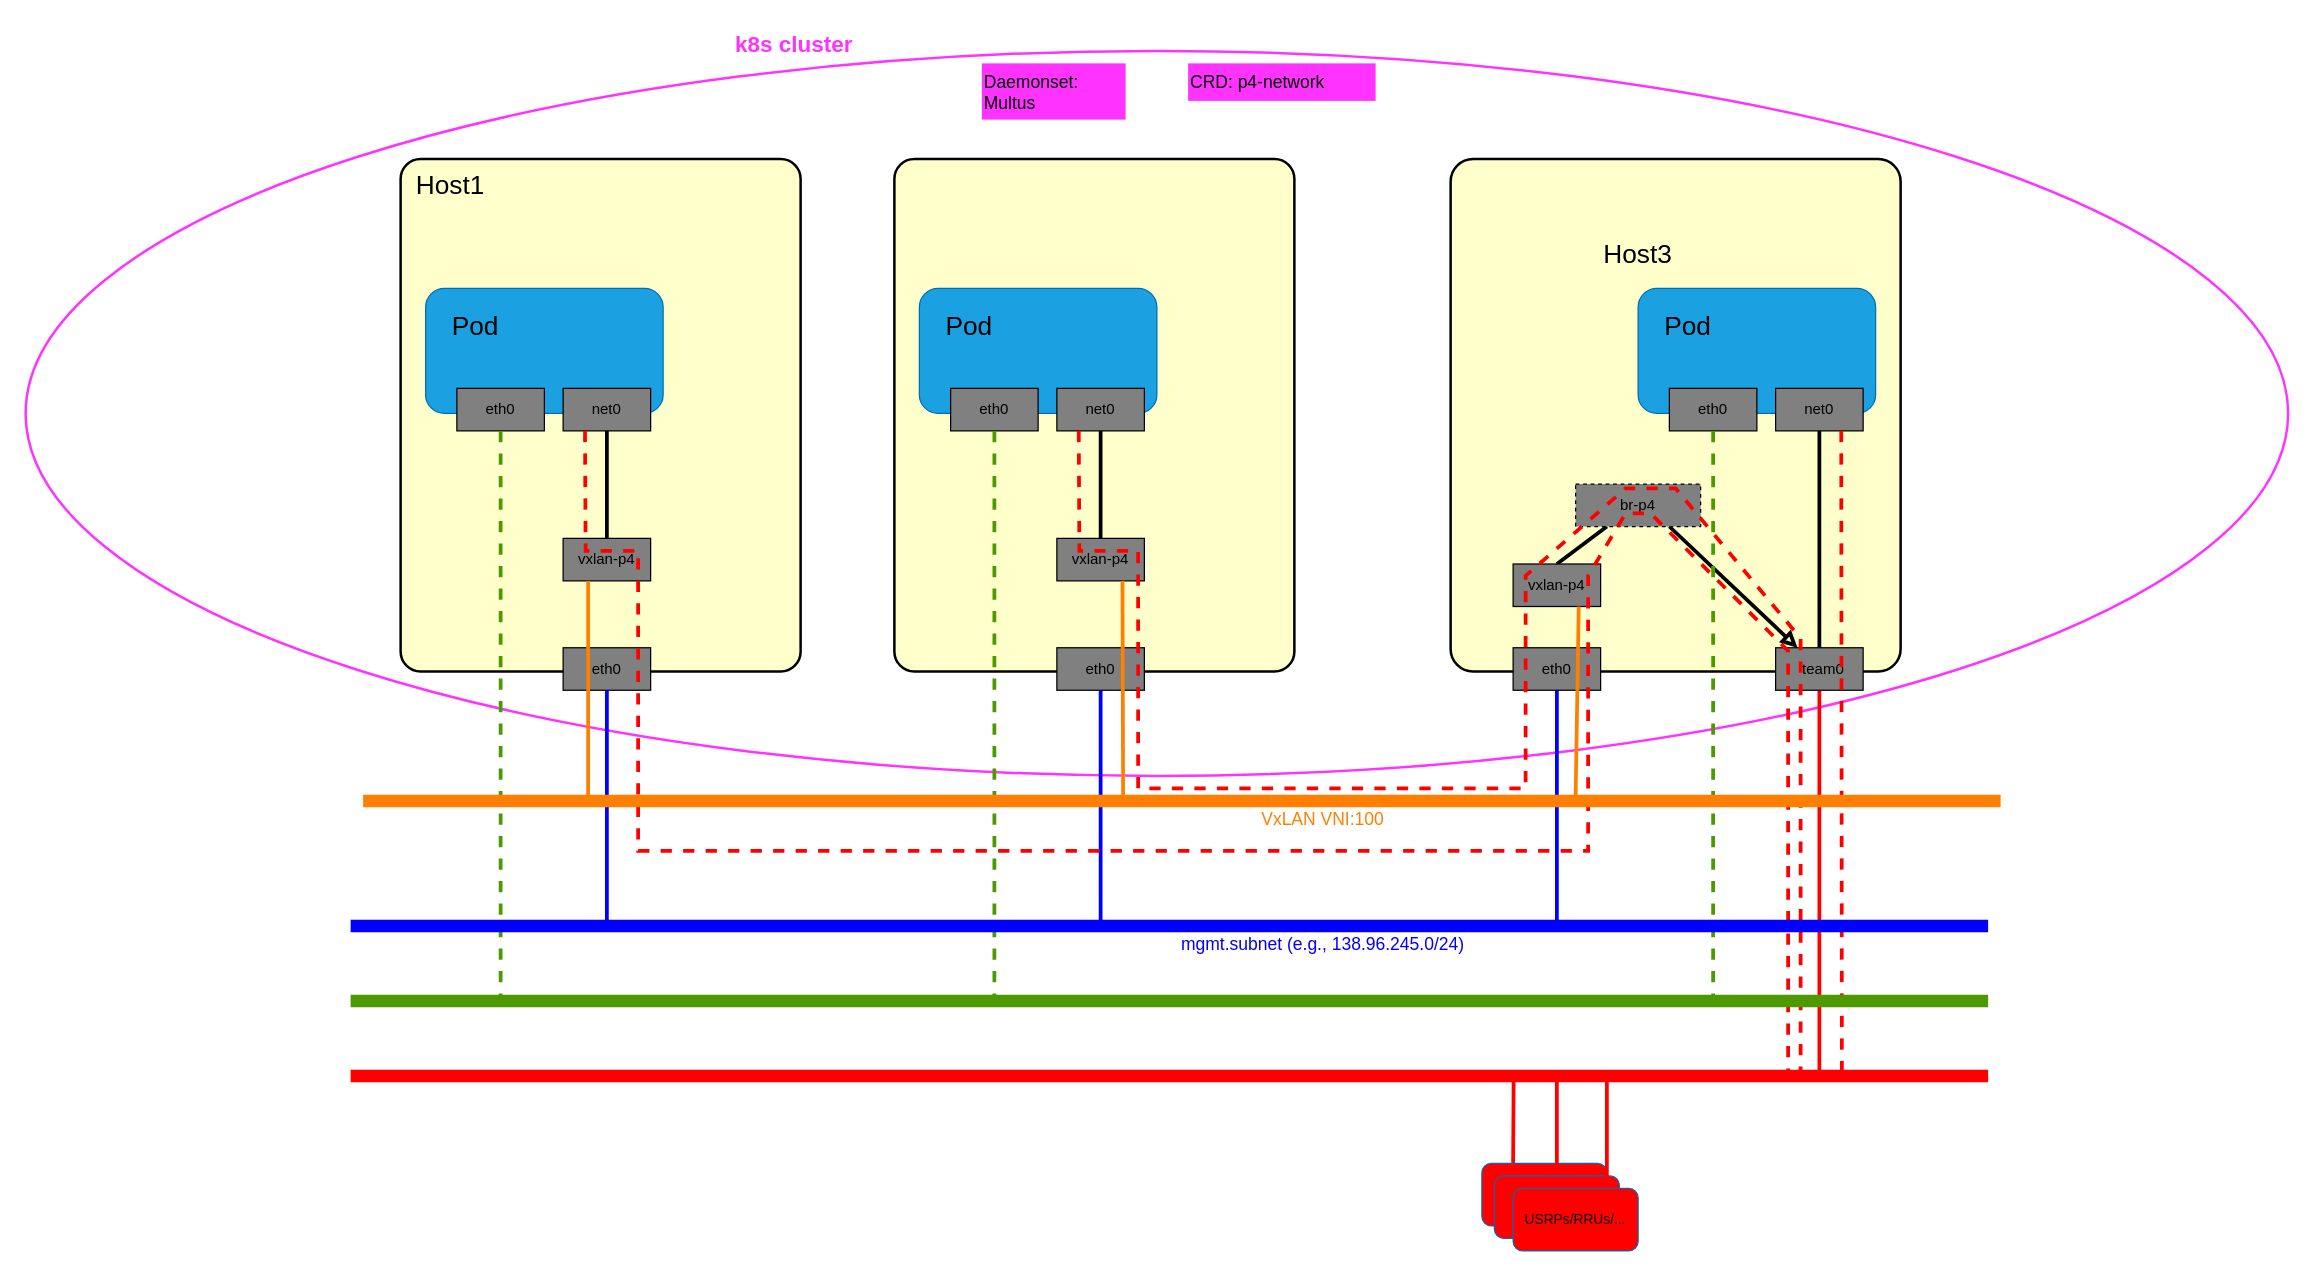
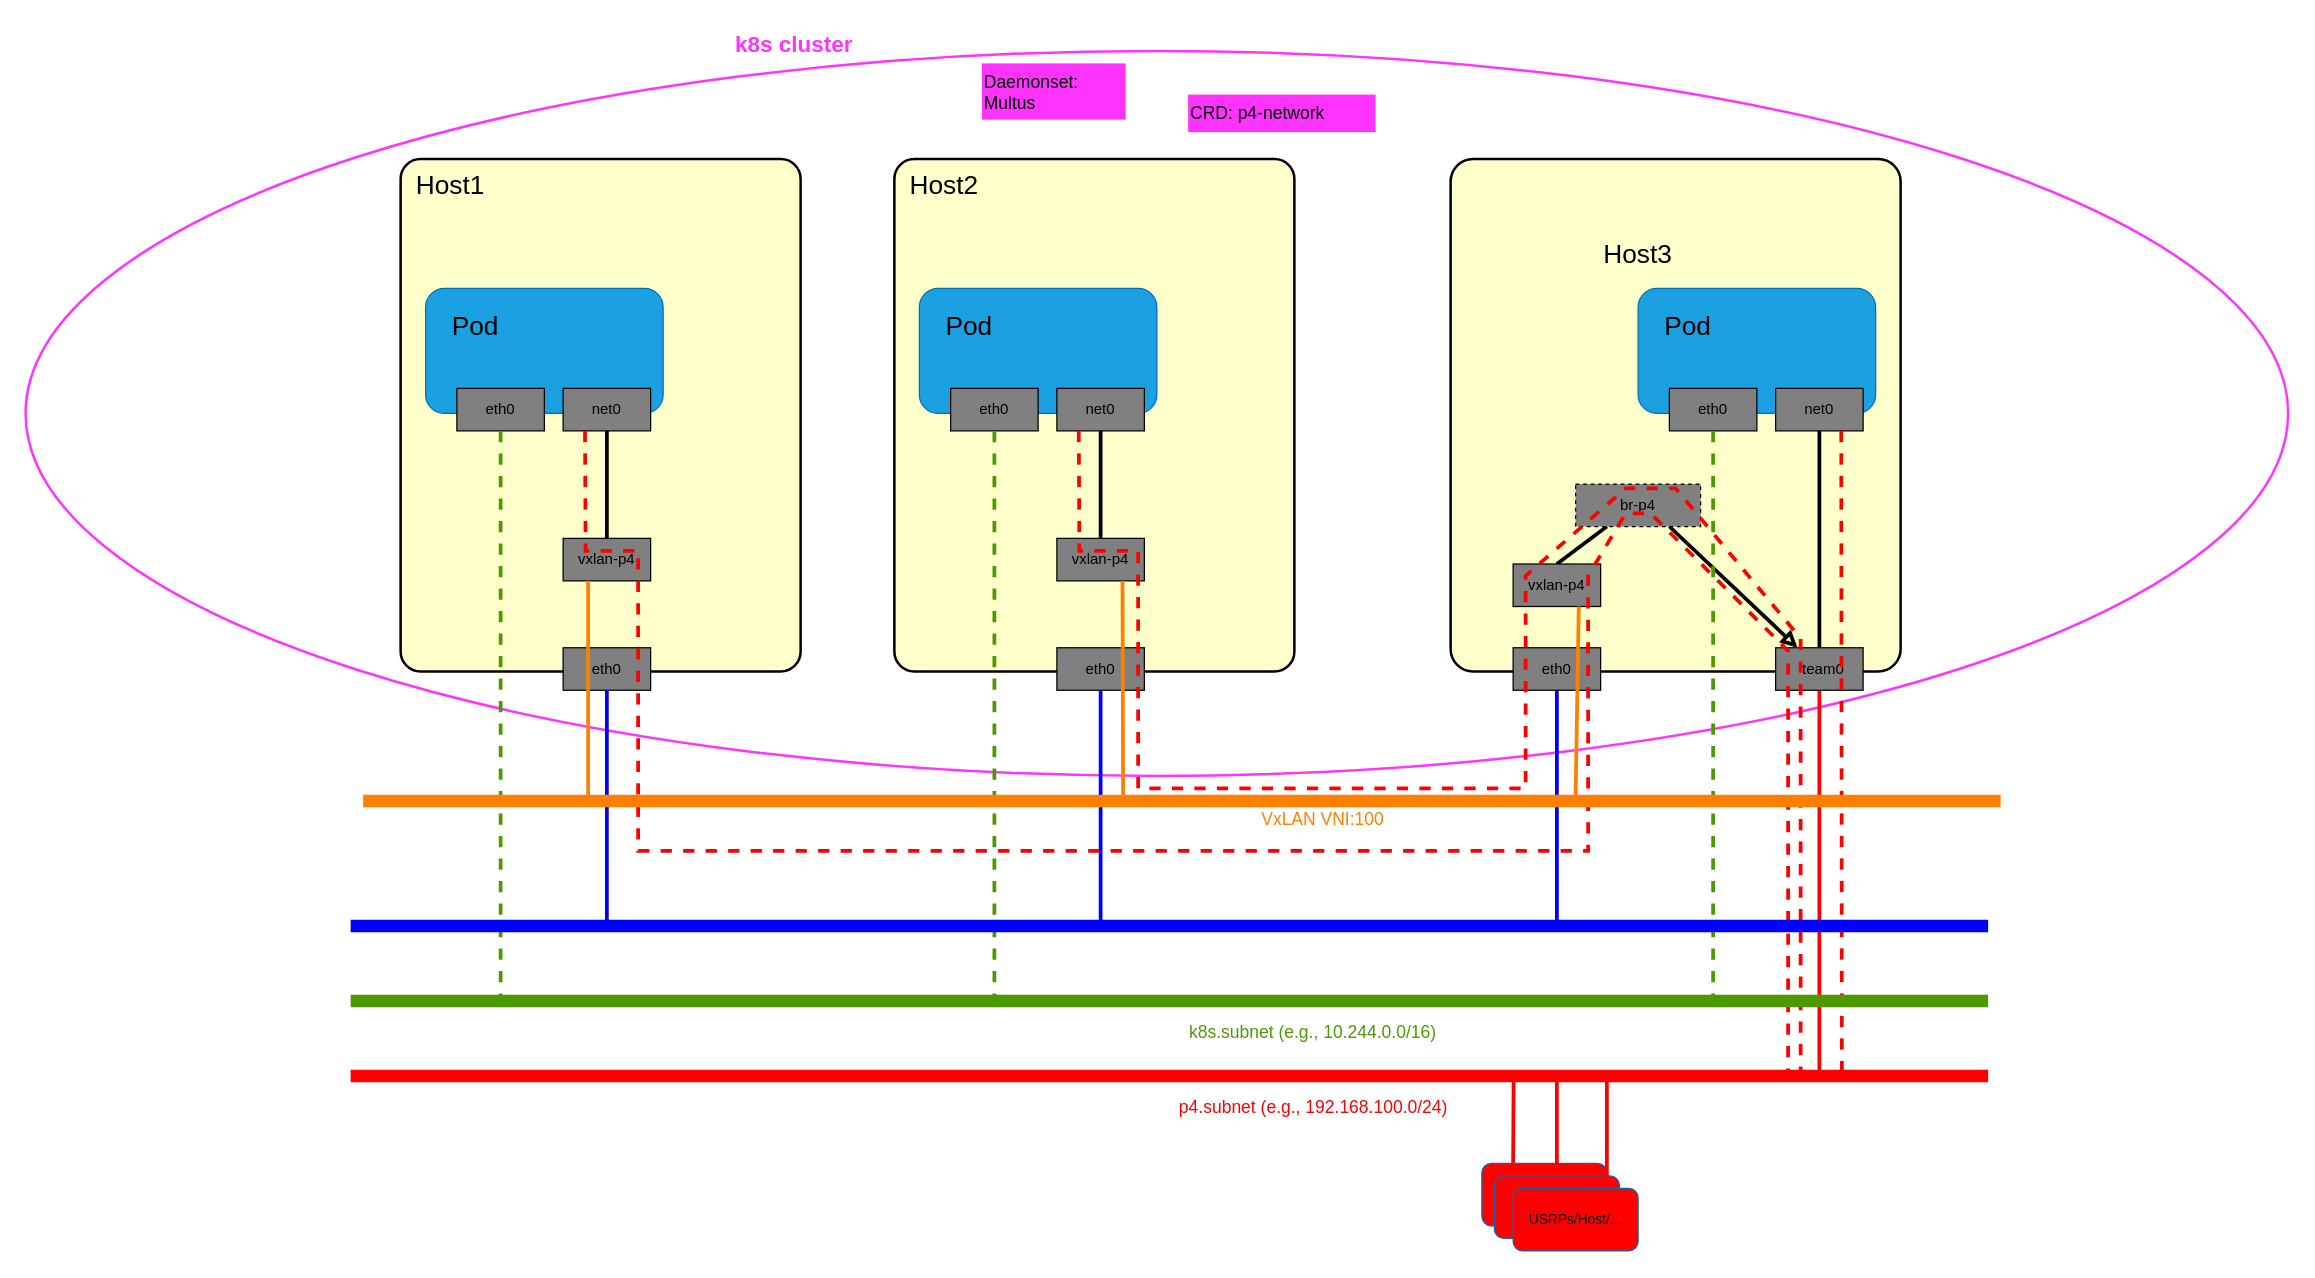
(1282, 82) -> (1282, 113)
none -> (944, 184)
(1323, 944) -> none
none -> (1313, 1032)
none -> (1313, 1107)
(1576, 1219) -> (1576, 1219)
